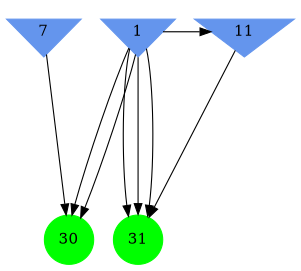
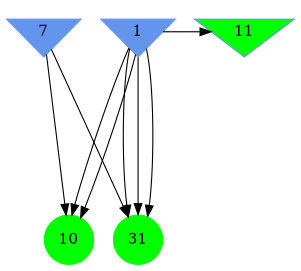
(244, 32) -> (244, 32)
(195, 129) -> (87, 128)
(69, 240) -> (69, 240)
